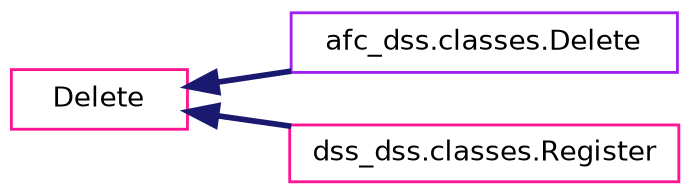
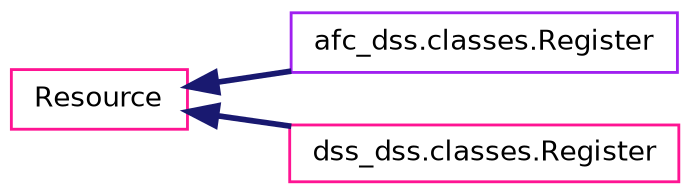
(484, 43) -> (484, 43)
(99, 99) -> (99, 99)
